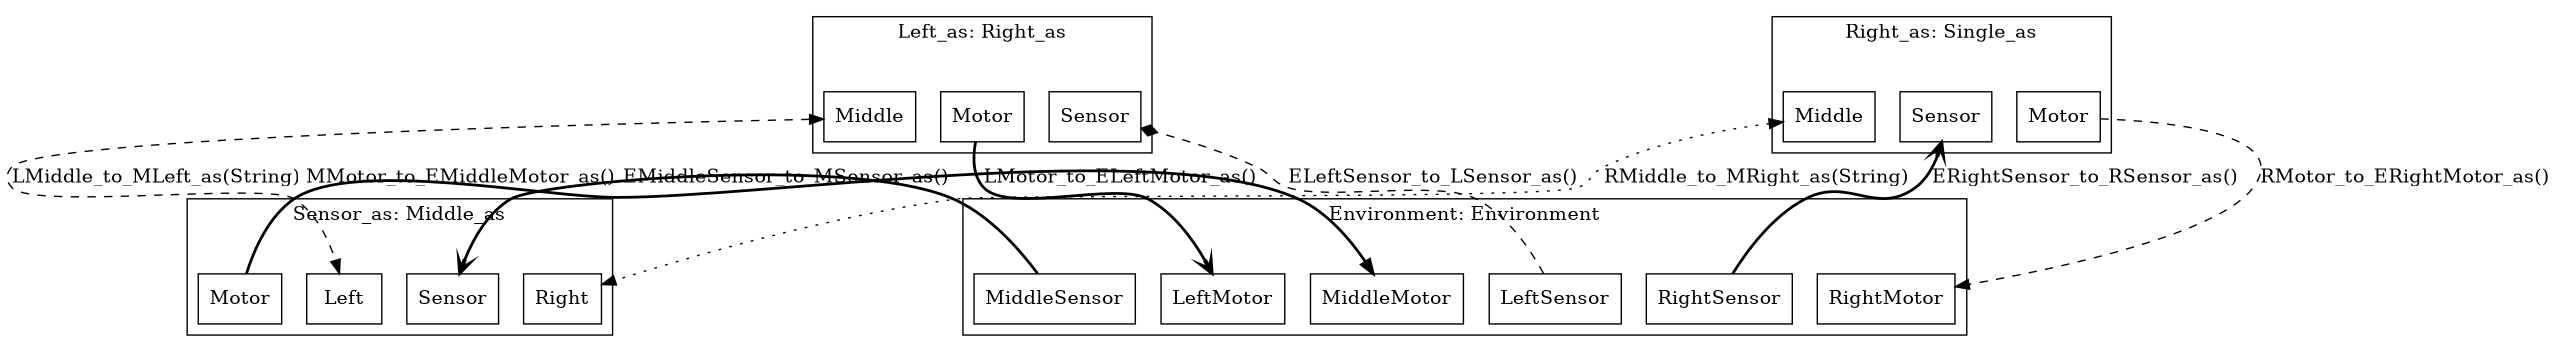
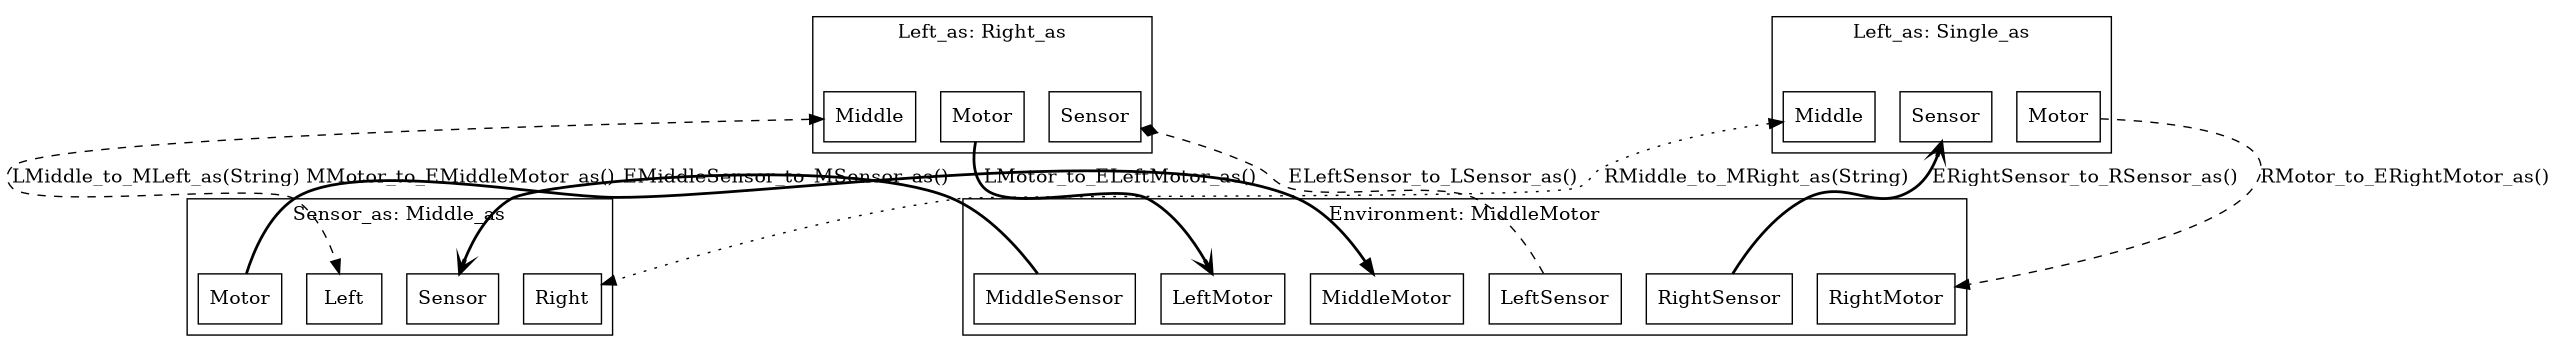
(1942, 33) -> (1942, 33)
(1465, 215) -> (1465, 215)
